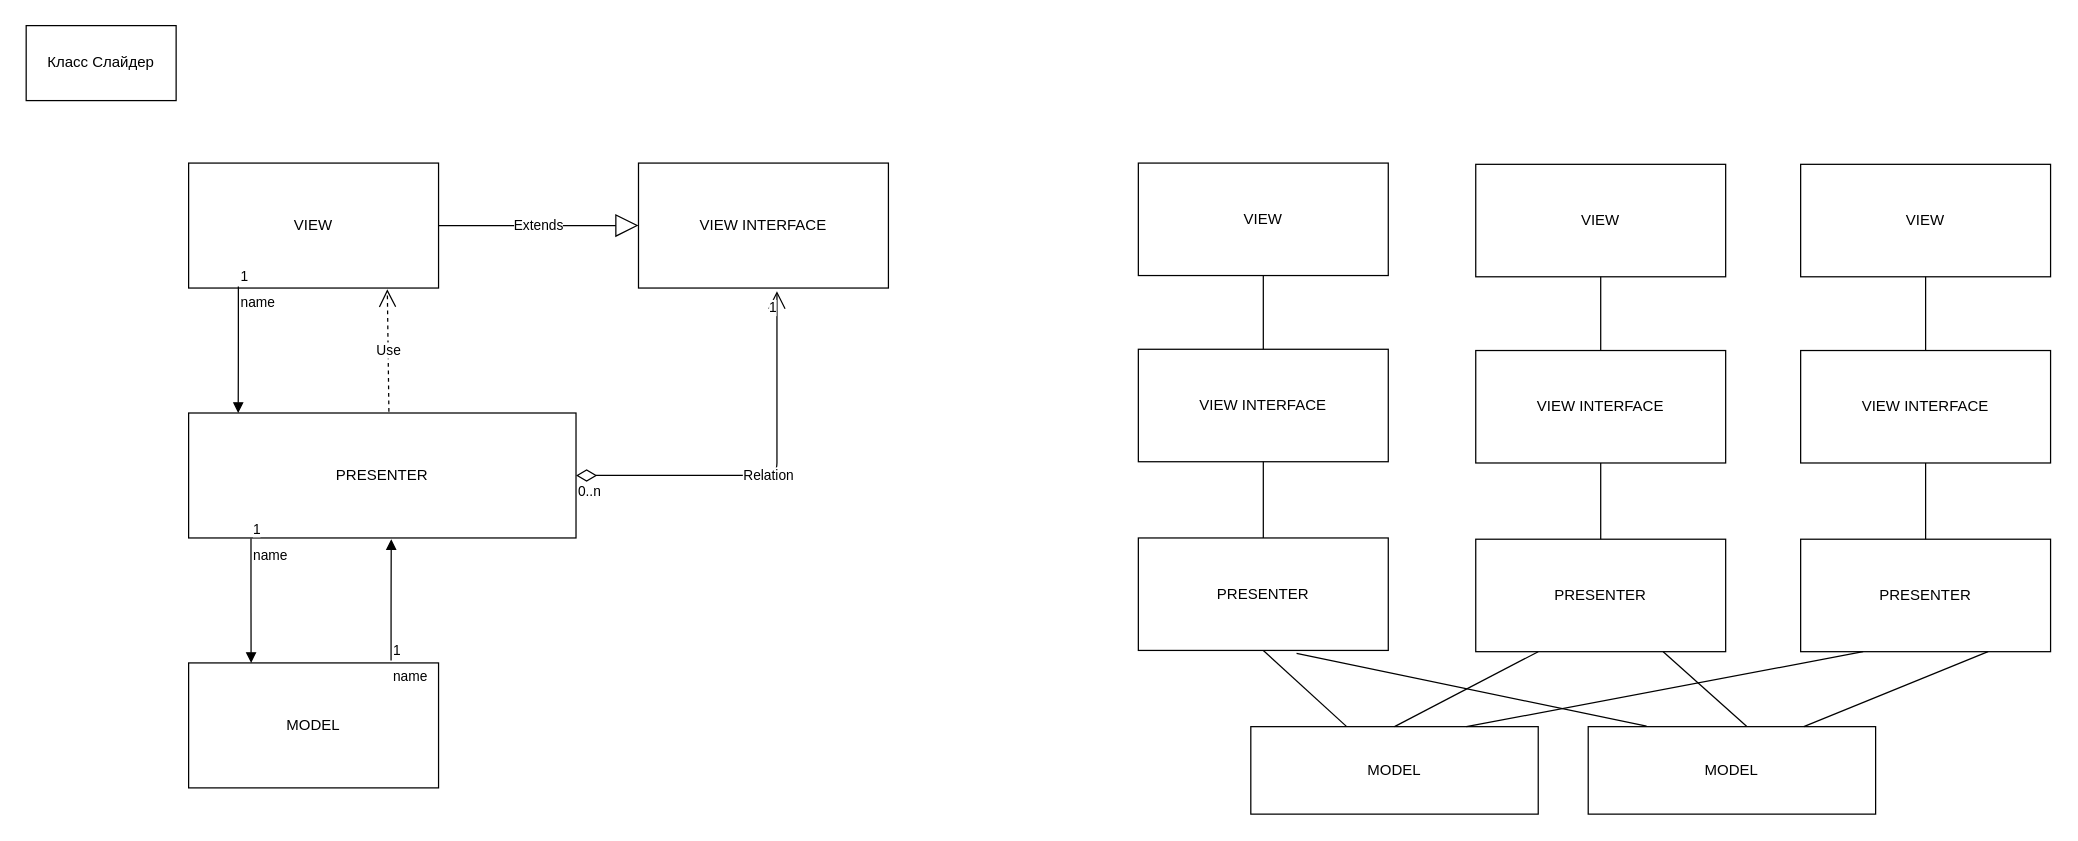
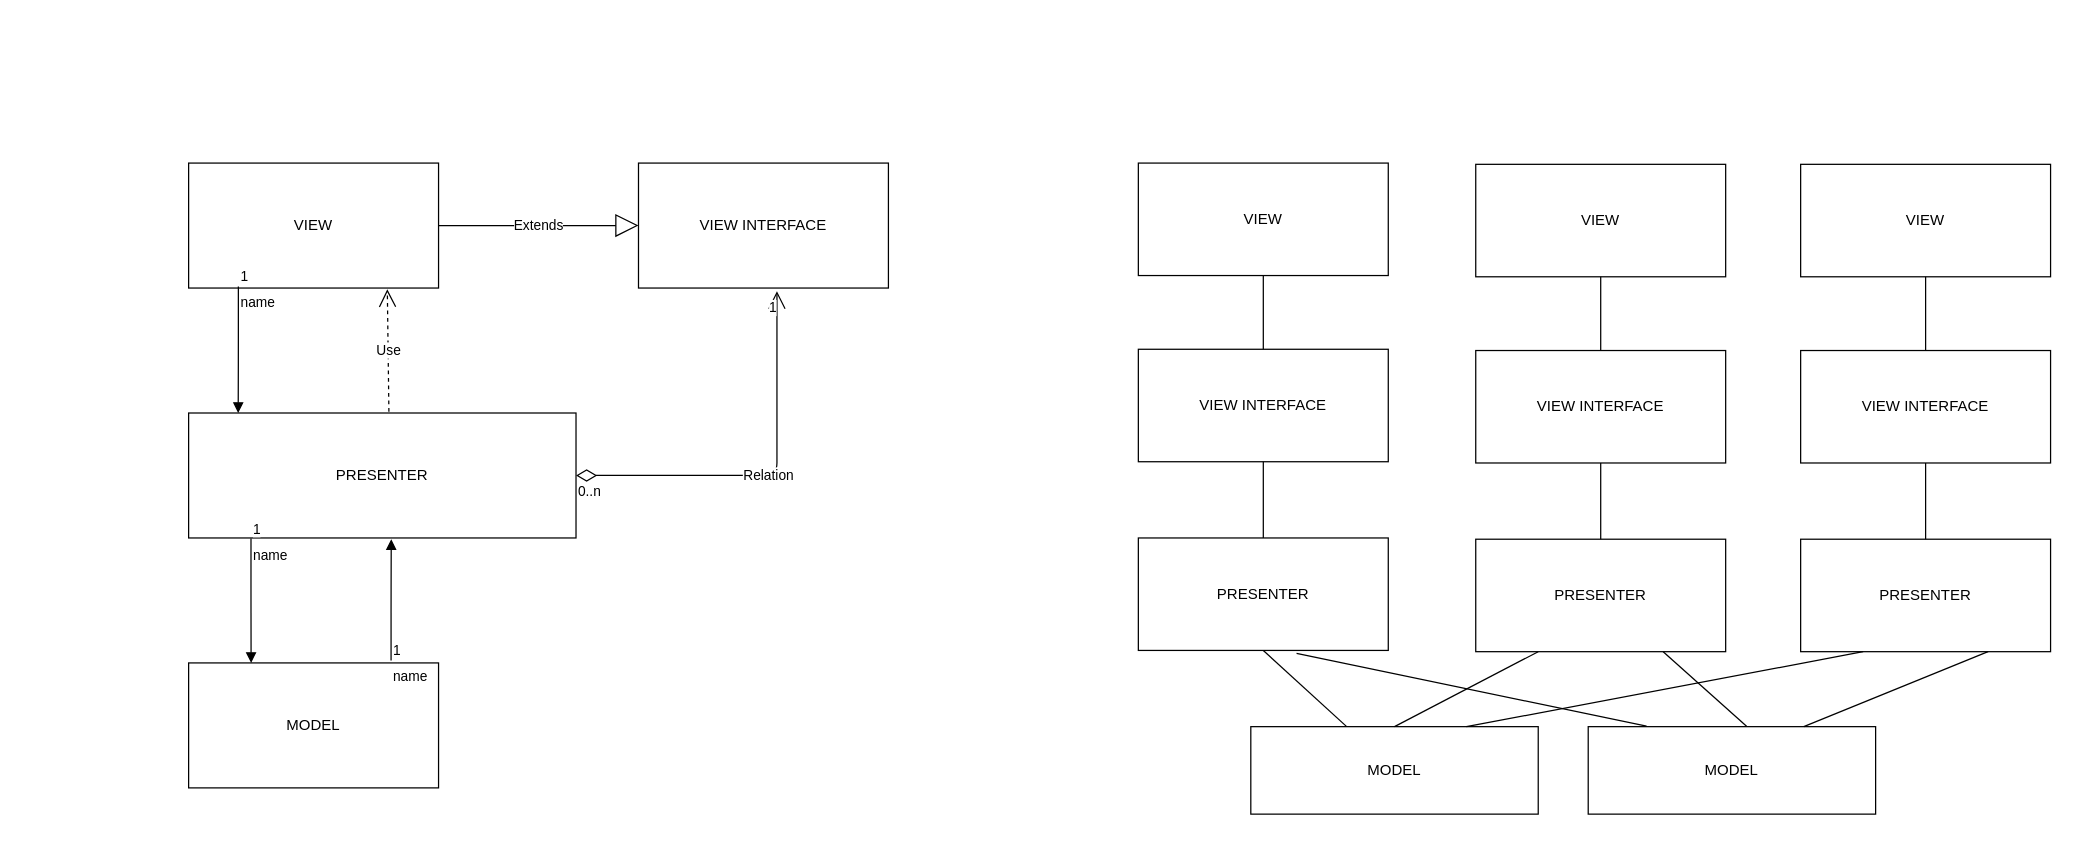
(101, 63) -> none
